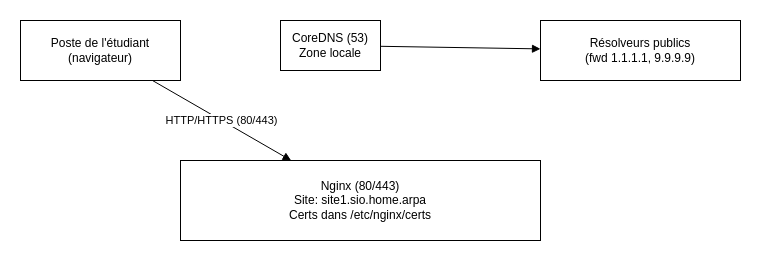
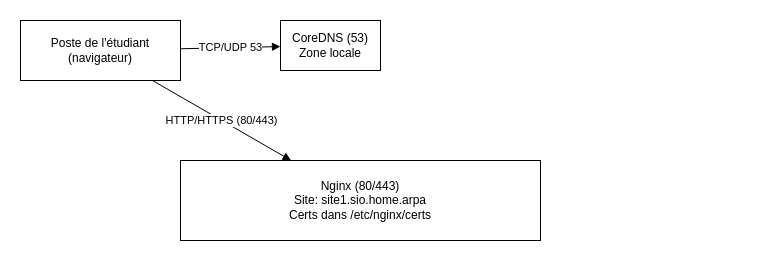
none -> (226, 48)
(456, 48) -> none
(641, 51) -> none
